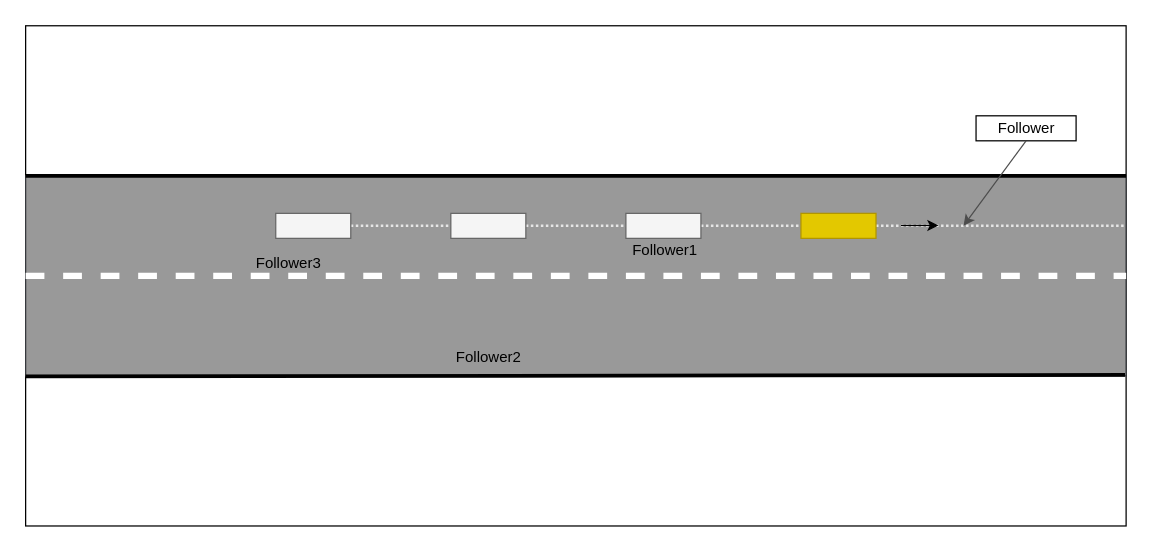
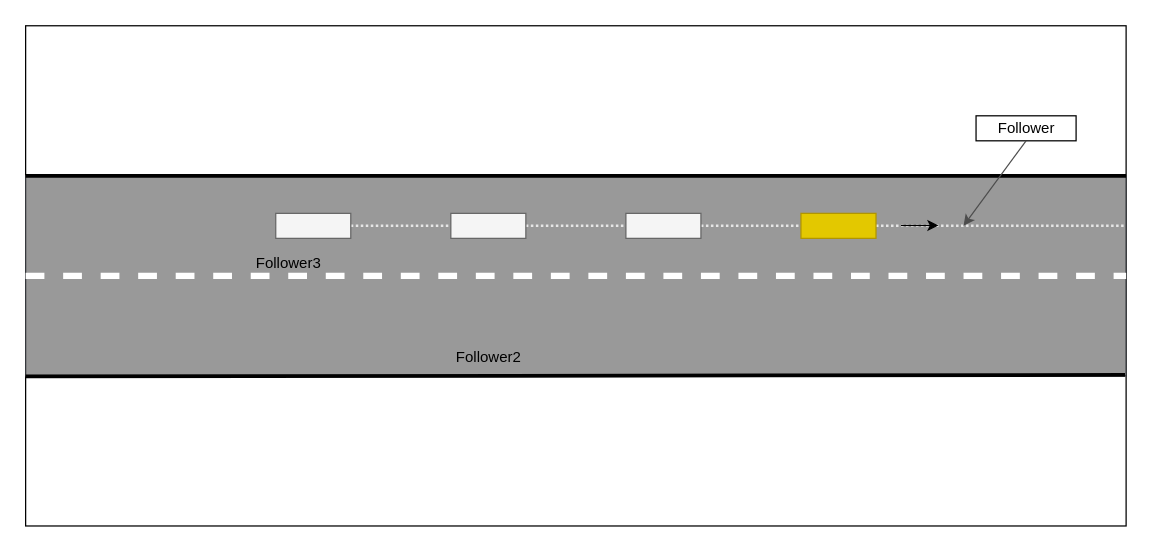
(664, 251) -> none
